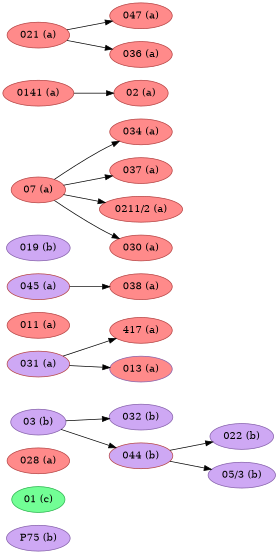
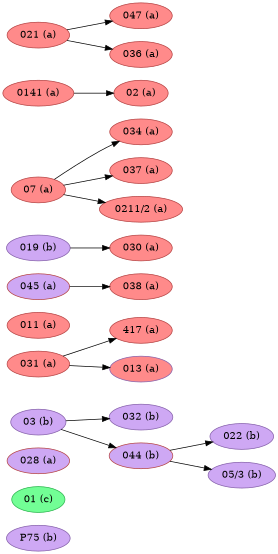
(83, 219) -> (86, 248)
(38, 364) -> (38, 364)
(38, 461) -> (38, 461)
